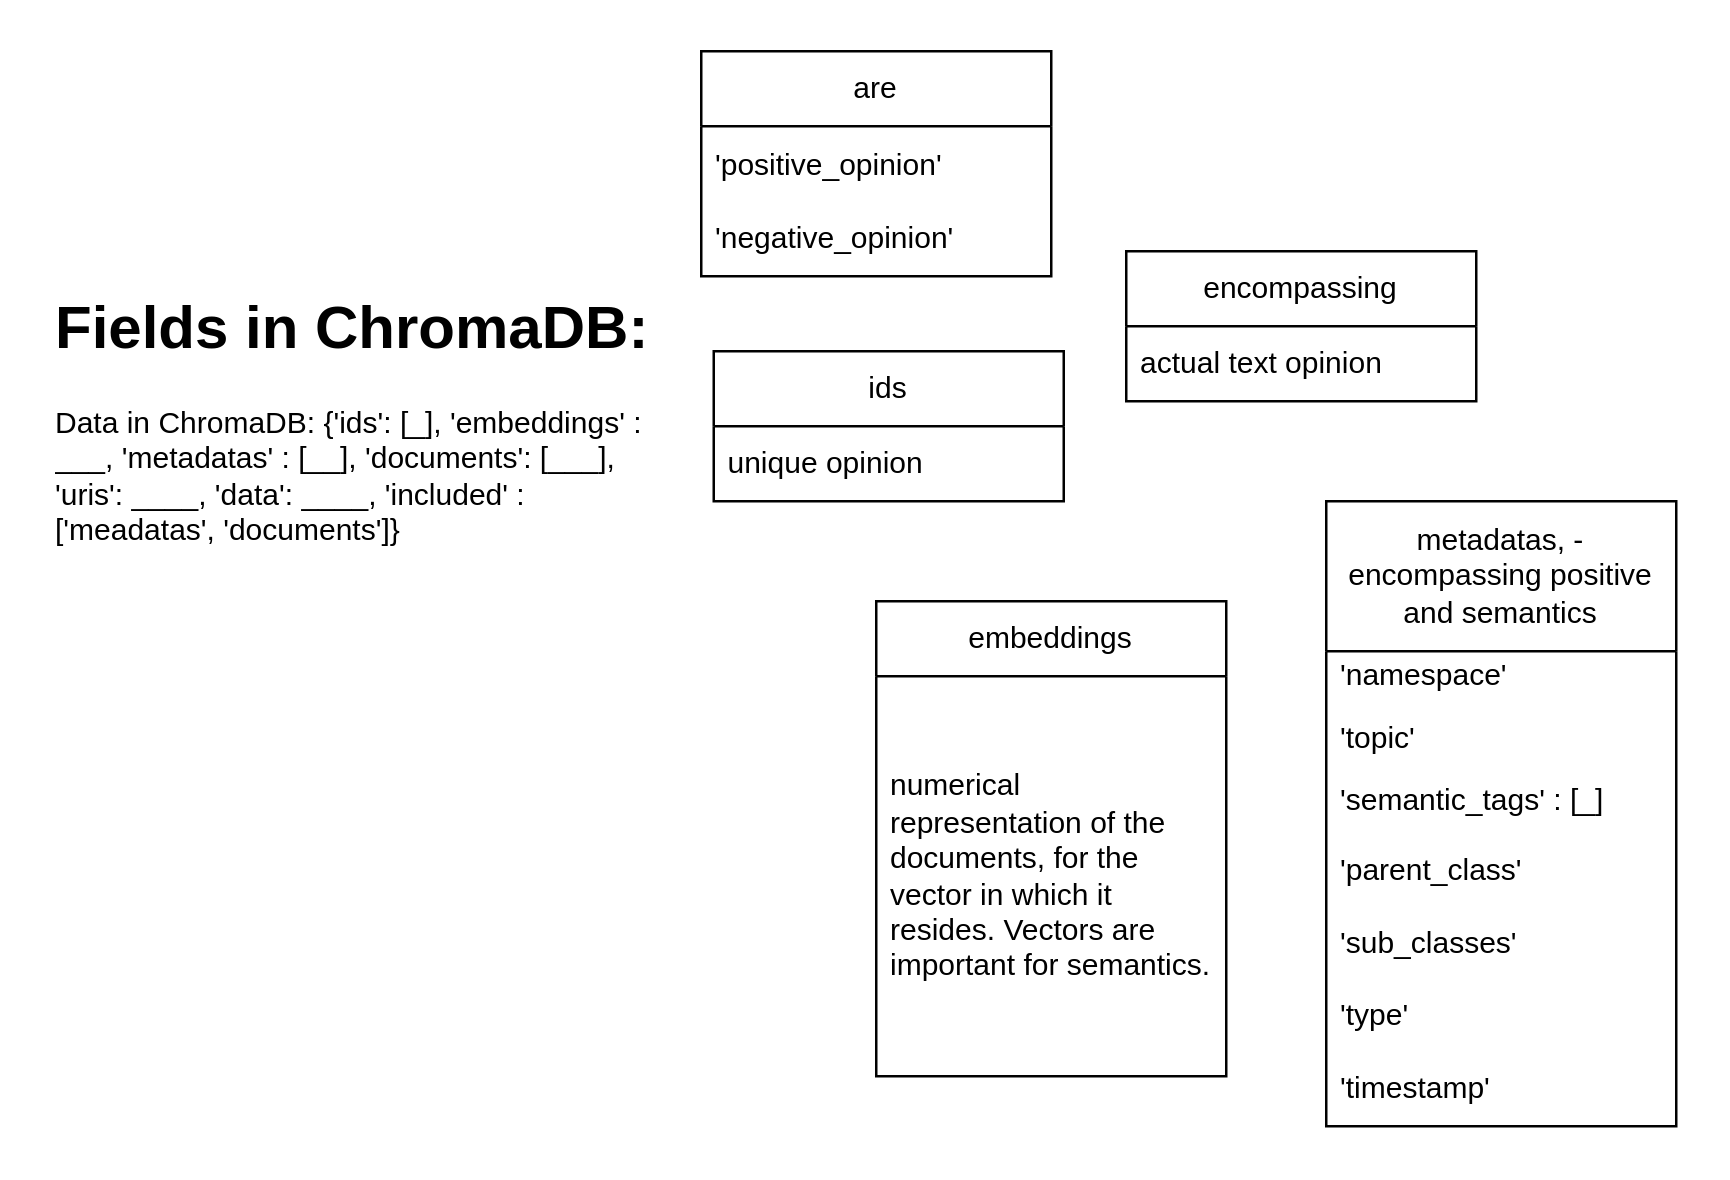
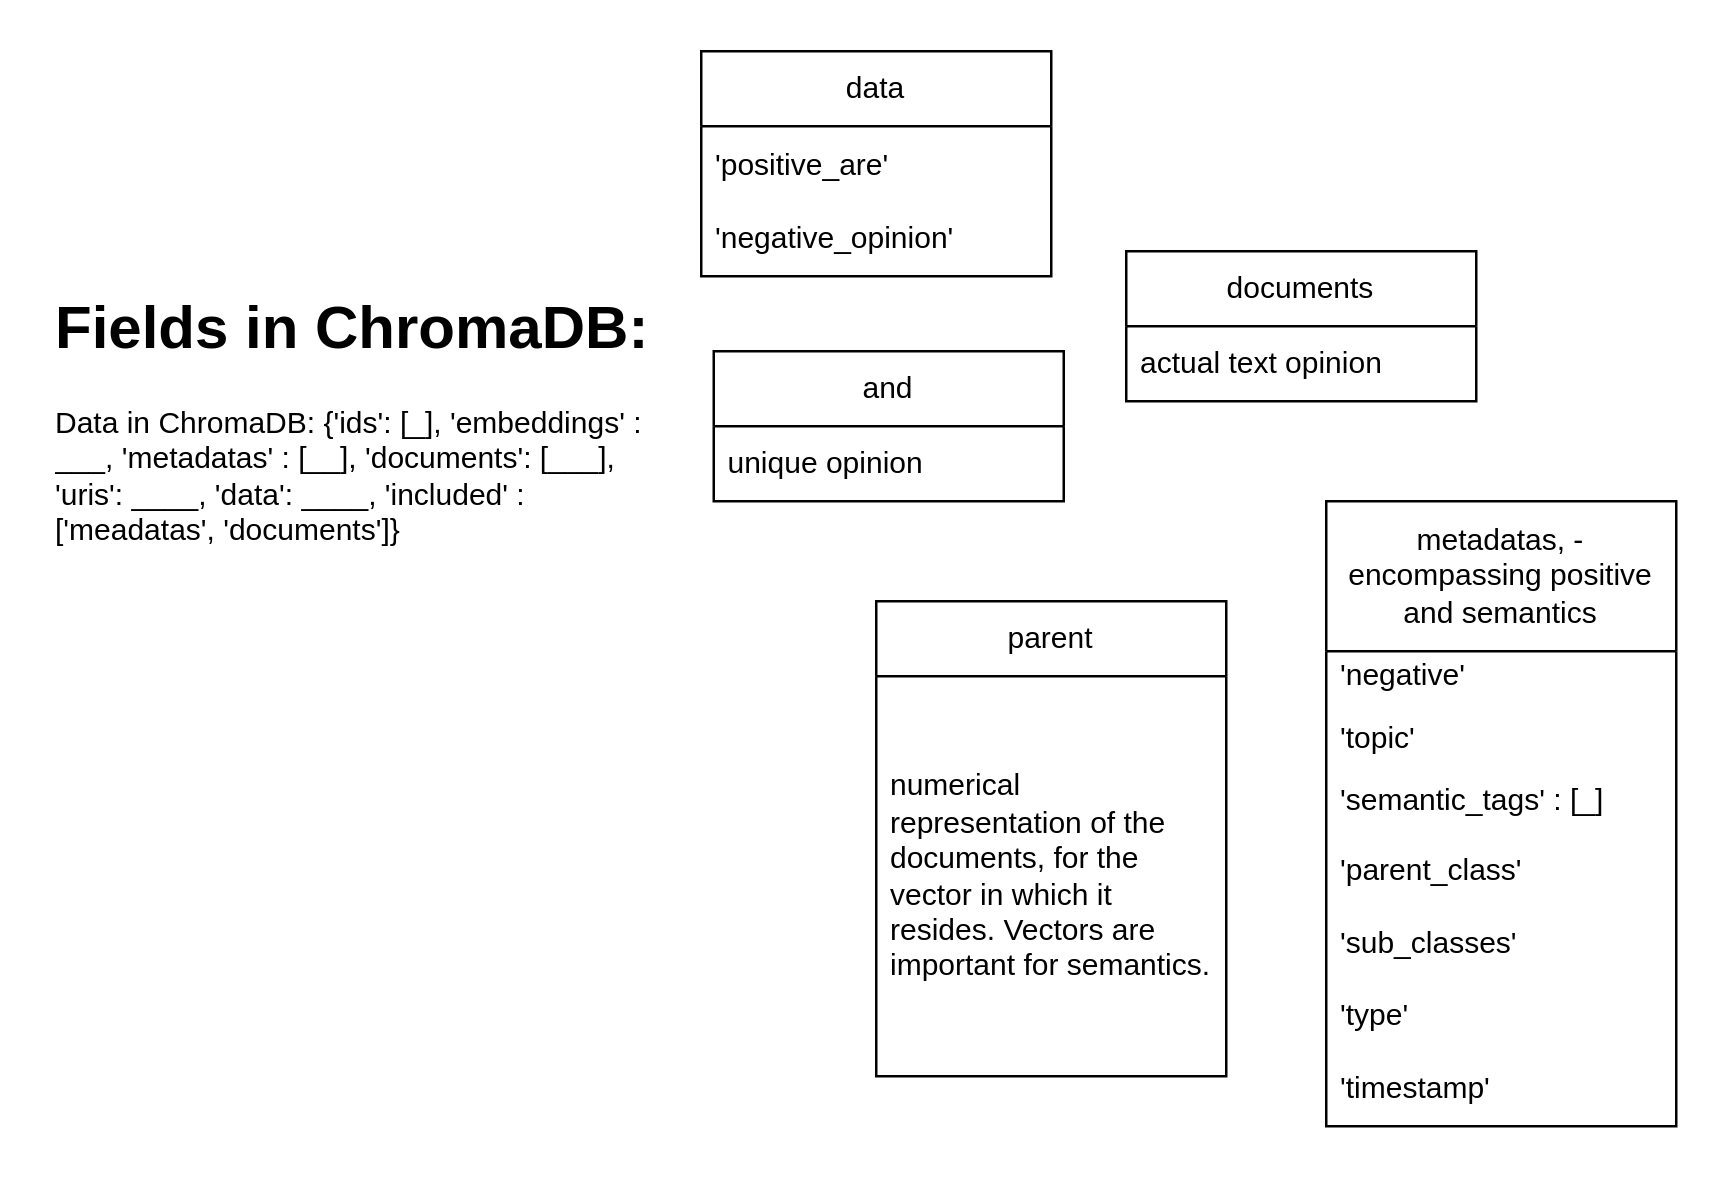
(876, 89) -> (876, 89)
(848, 201) -> (848, 201)
(1301, 289) -> (1301, 289)
(889, 389) -> (889, 389)
(1051, 639) -> (1051, 639)
(1426, 676) -> (1414, 676)
